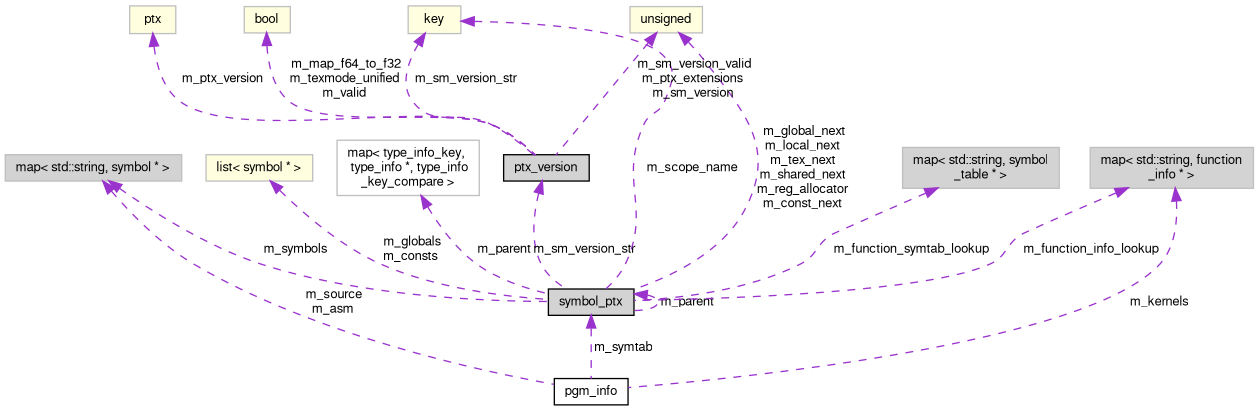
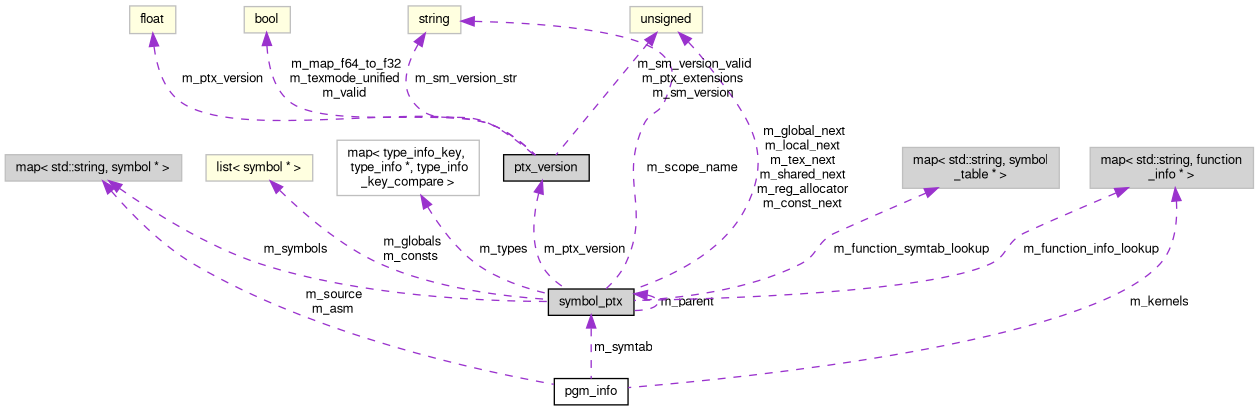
(153, 20) -> (153, 20)
(434, 20) -> (434, 20)
(503, 250) -> (503, 250)
(583, 250) -> (583, 250)
